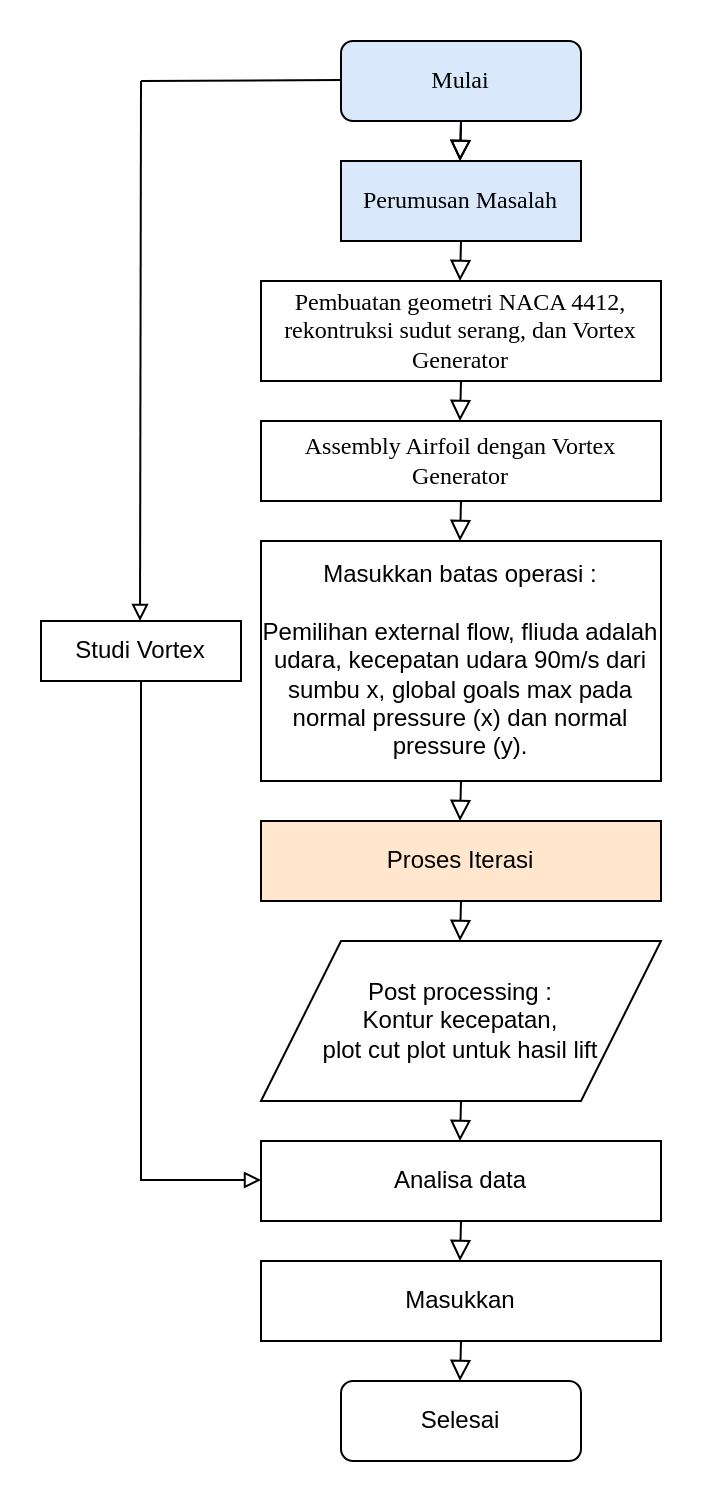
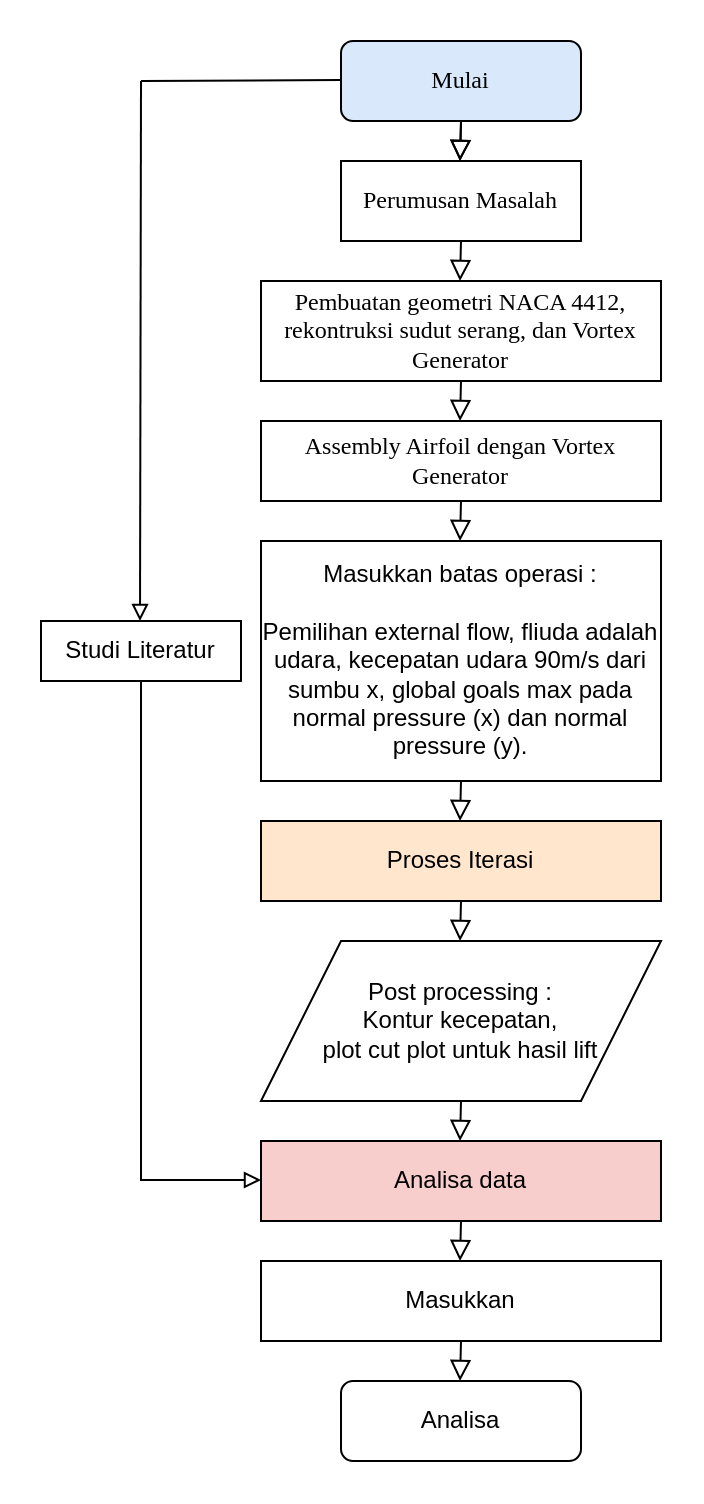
(461, 201) -> (461, 201)
(141, 651) -> (141, 651)
(461, 1181) -> (461, 1181)
(461, 1421) -> (461, 1421)
